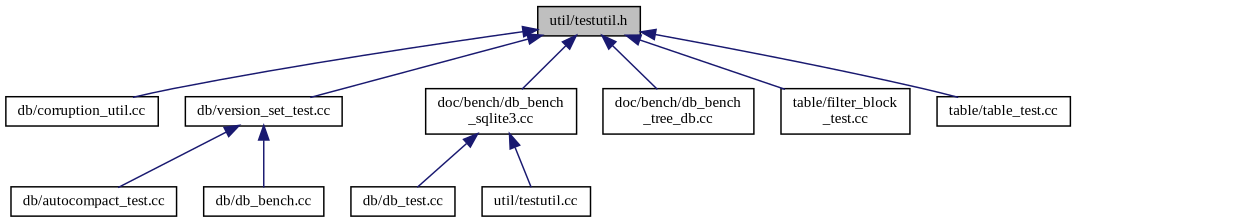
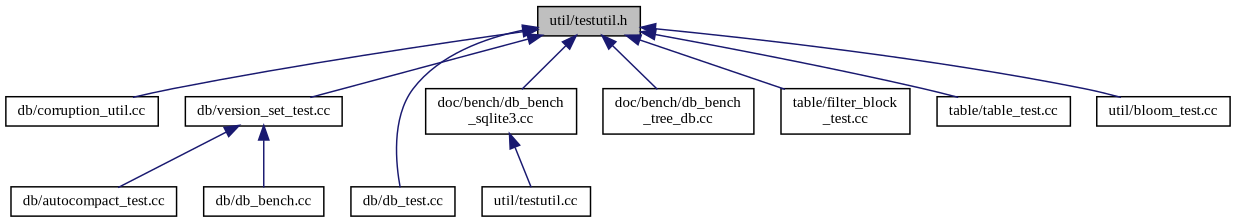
none -> (1163, 111)
(442, 165) -> (421, 80)
